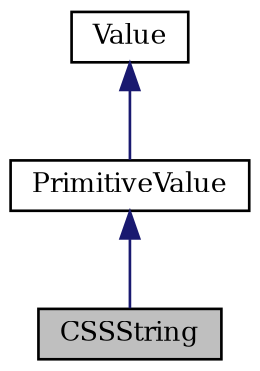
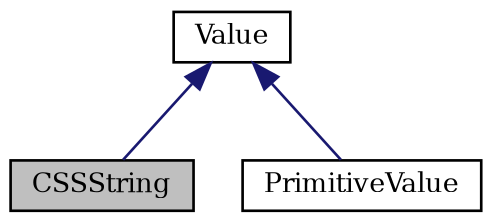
(130, 274) -> (158, 122)
